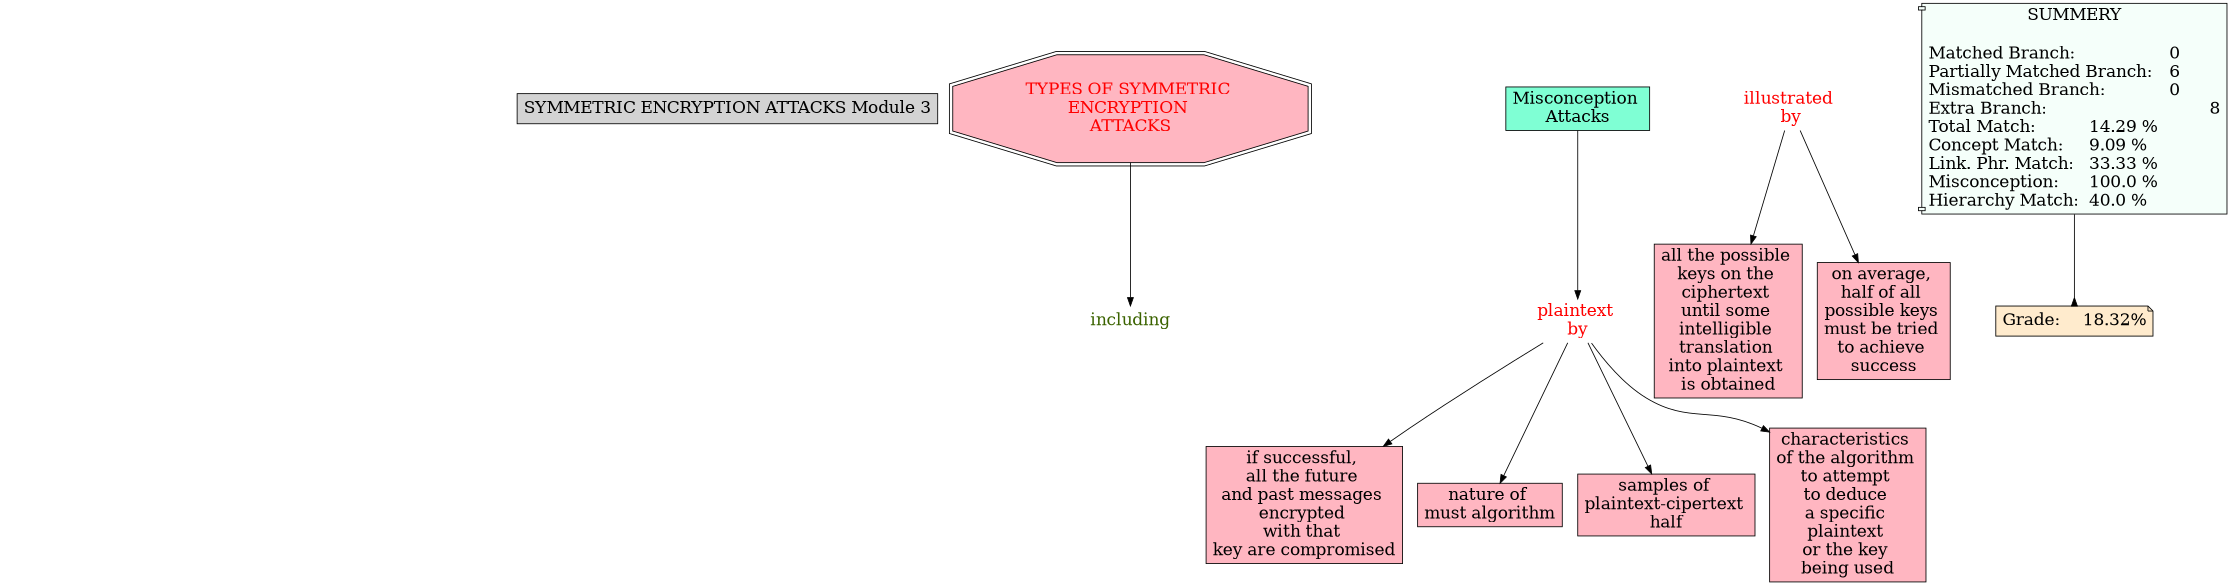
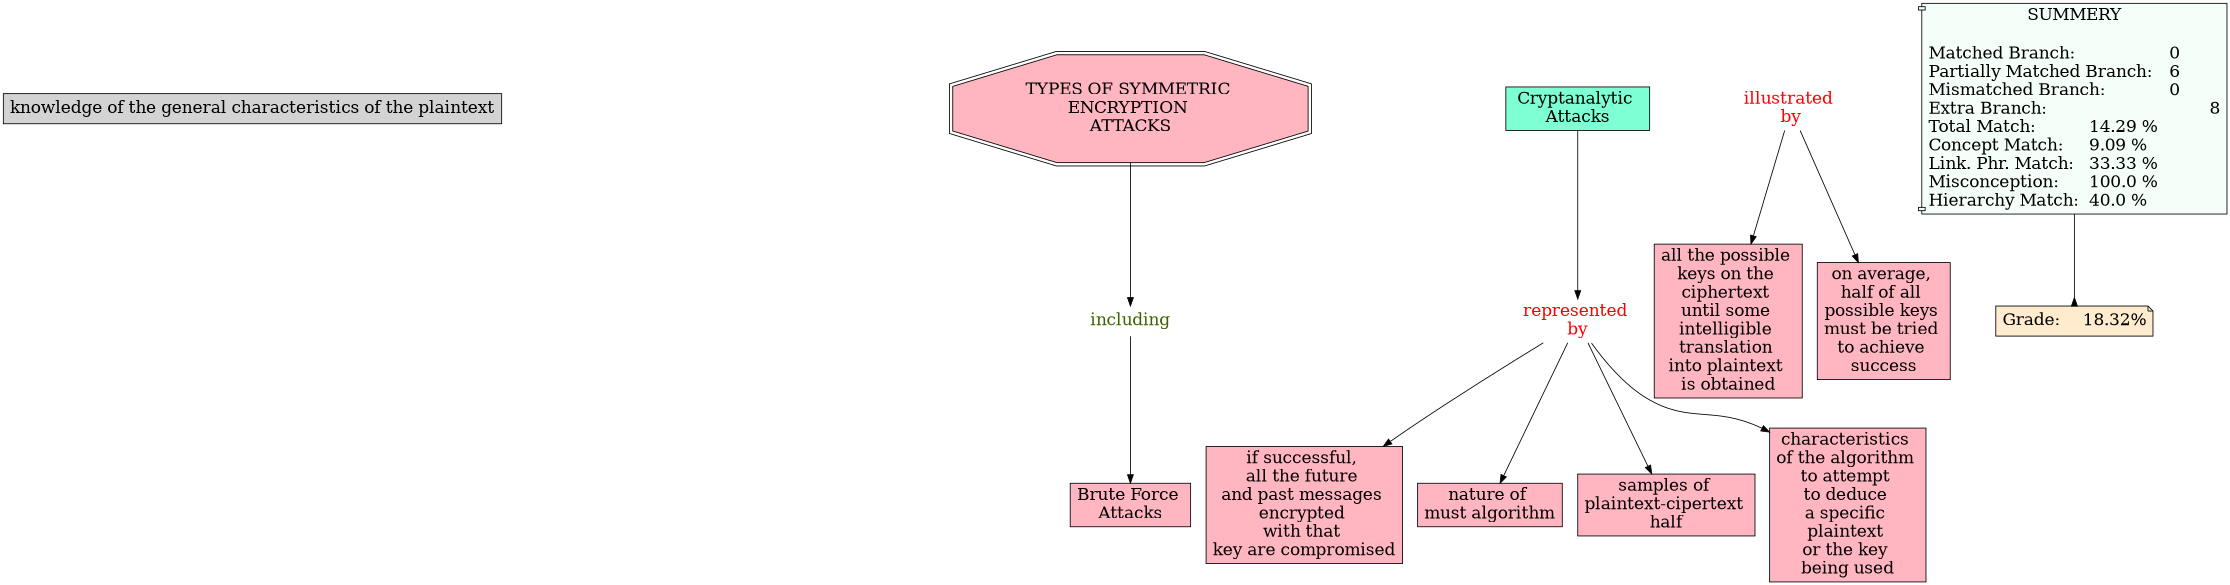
none -> (253, 109)
(727, 109) -> none
(1130, 109) -> (1130, 109)
(1578, 109) -> (1578, 109)
(1578, 321) -> (1578, 321)
none -> (1130, 505)
